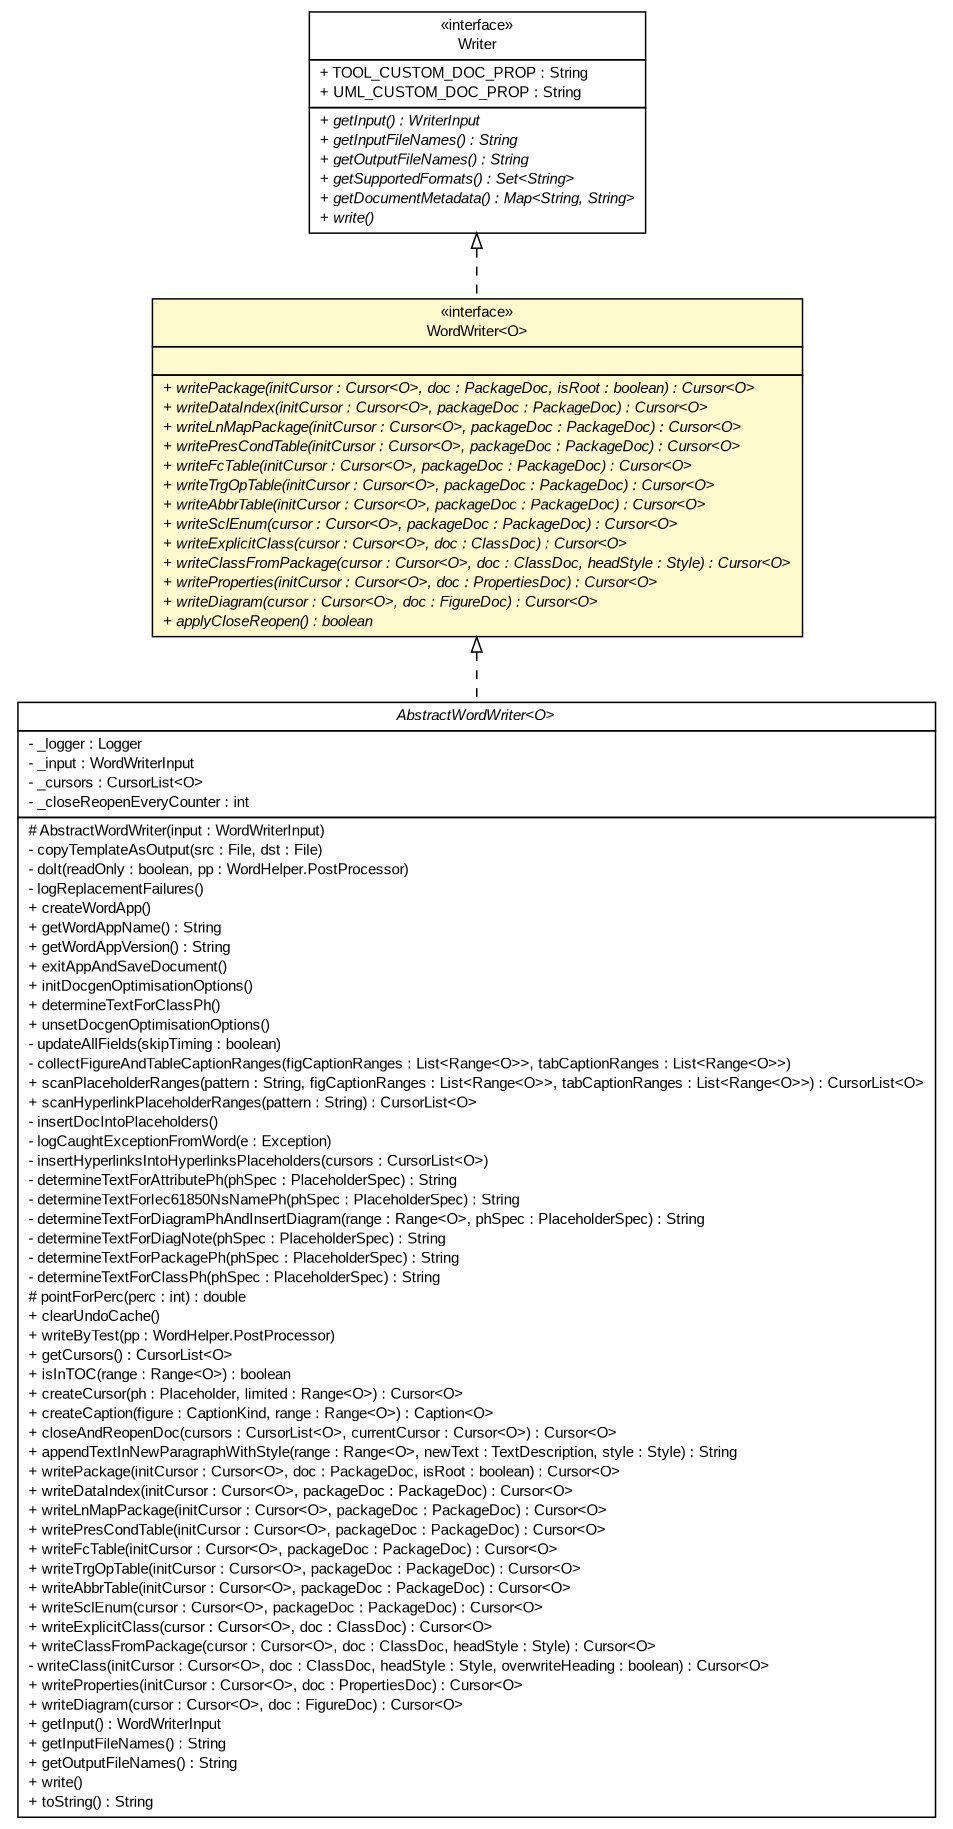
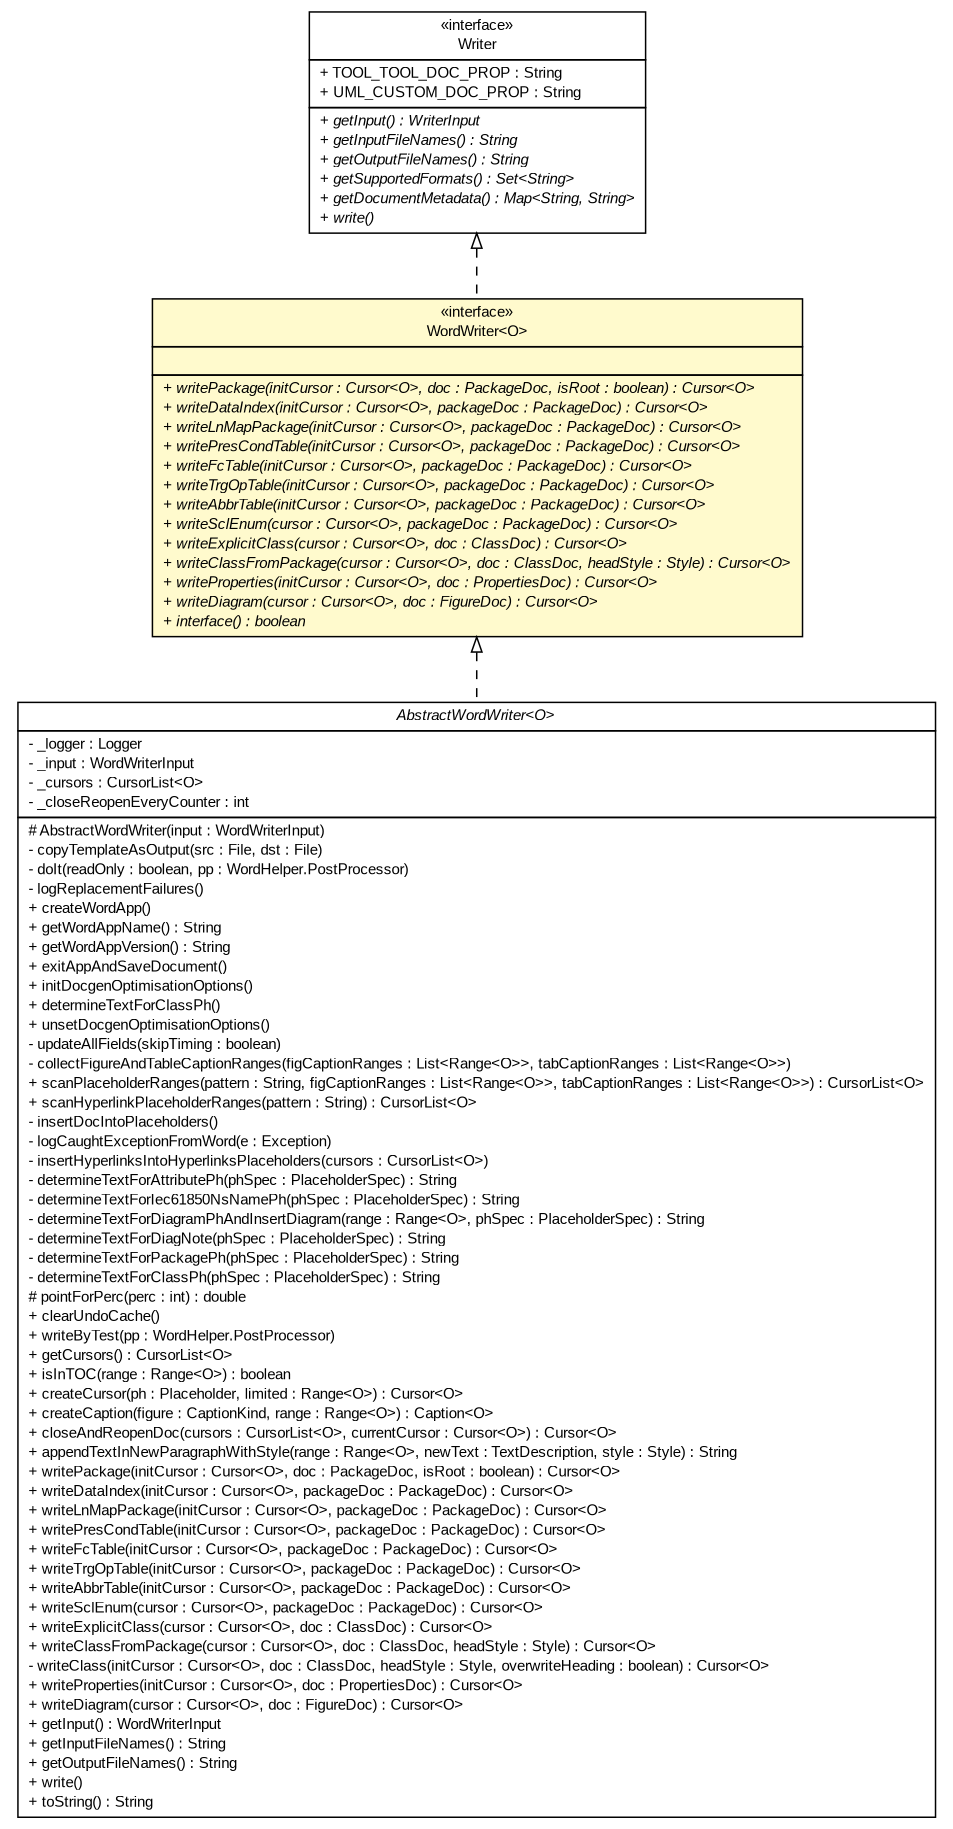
(454, 73) -> (442, 73)
(268, 622) -> (235, 622)
